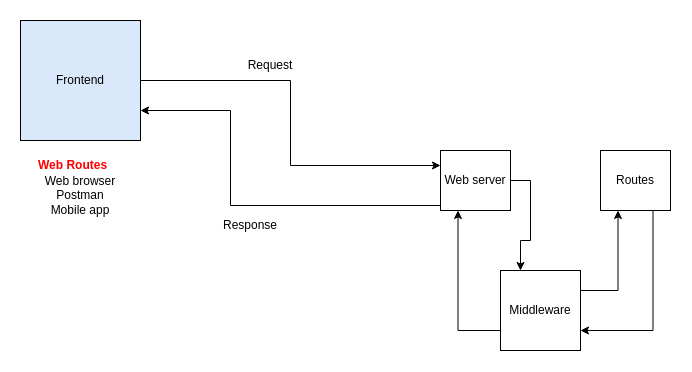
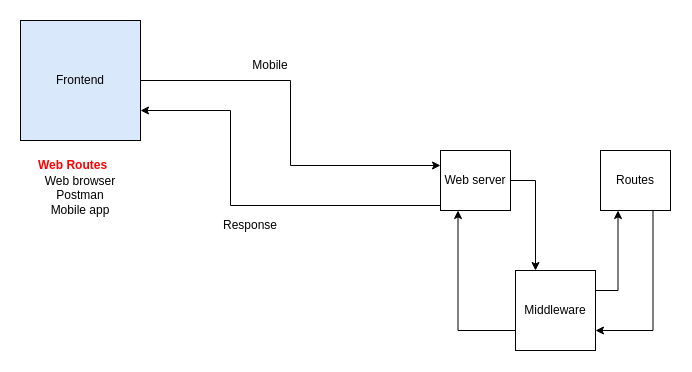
(271, 66) -> (271, 66)
(541, 311) -> (556, 311)
